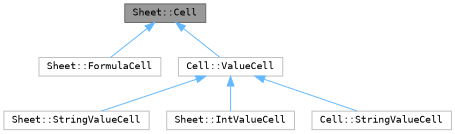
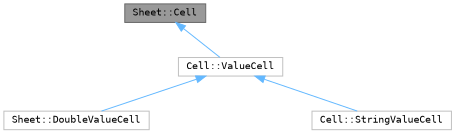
(100, 67) -> none
(77, 120) -> (77, 120)
(231, 120) -> none
